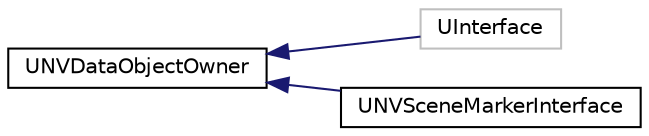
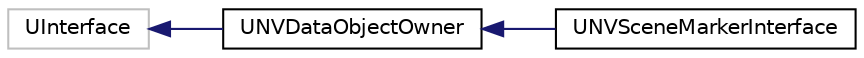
(354, 44) -> (197, 29)
